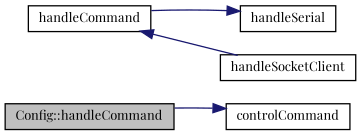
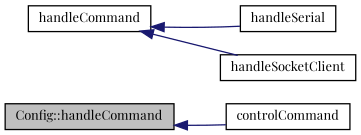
(189, 10) -> (202, 27)
(194, 108) -> (207, 125)
